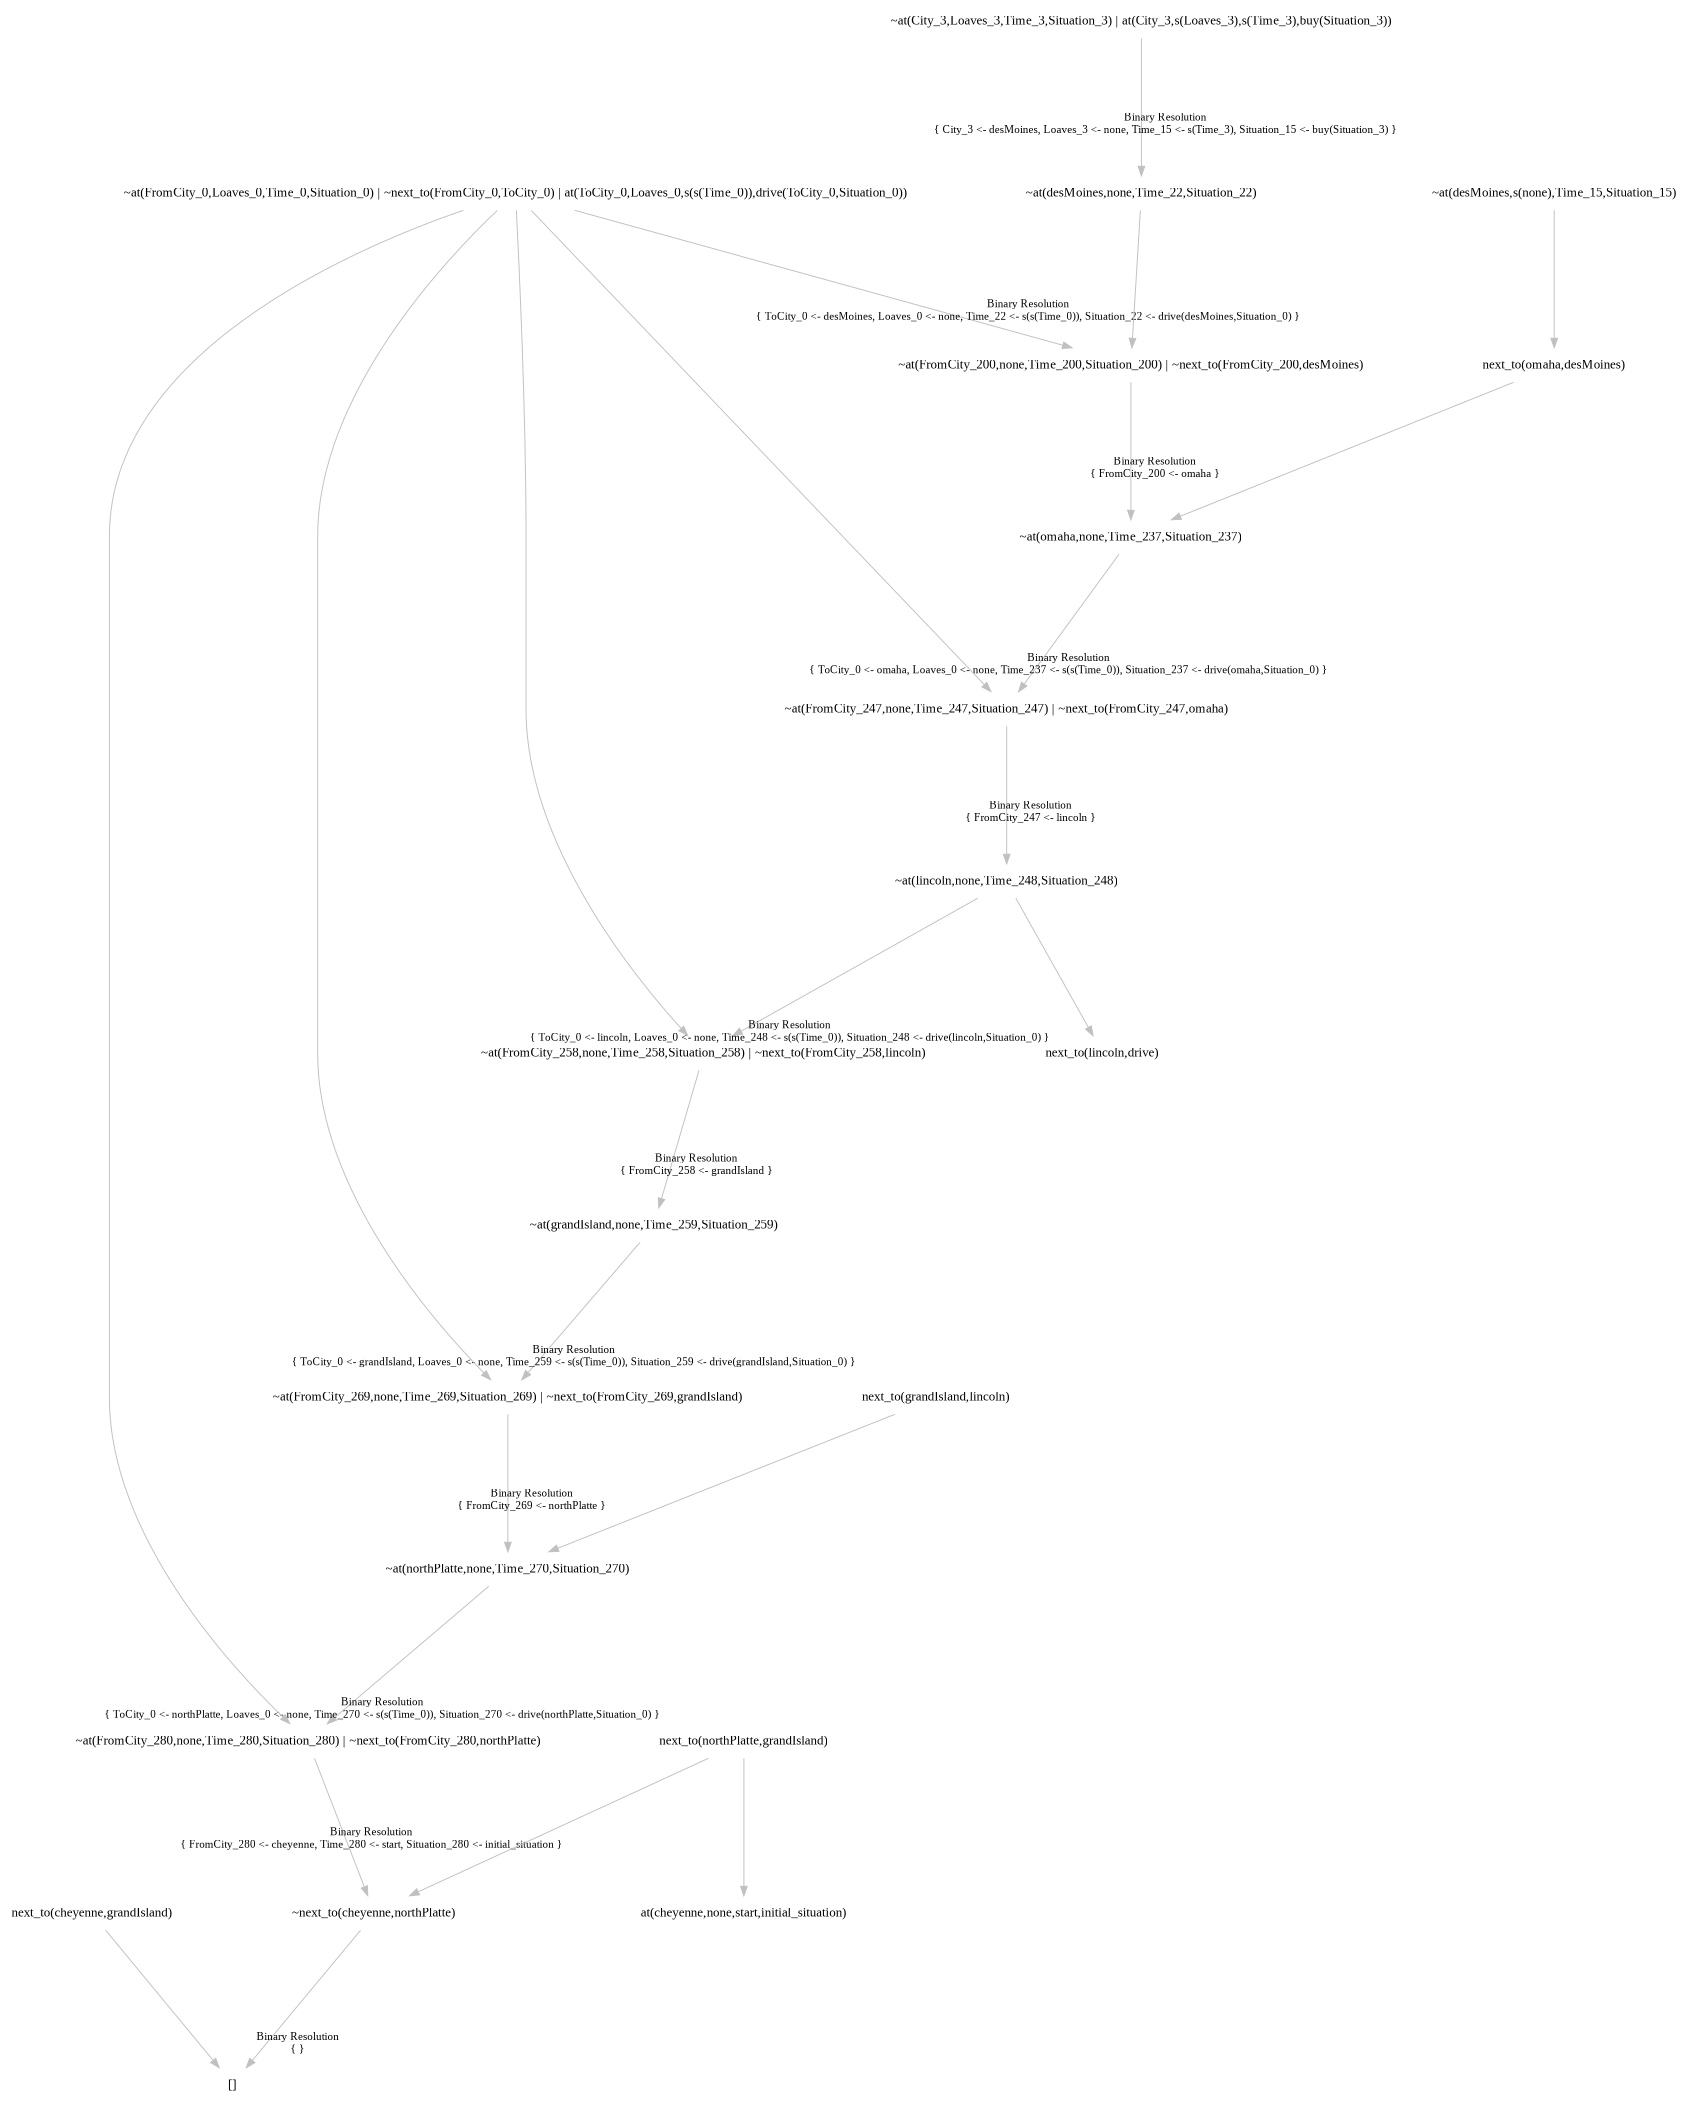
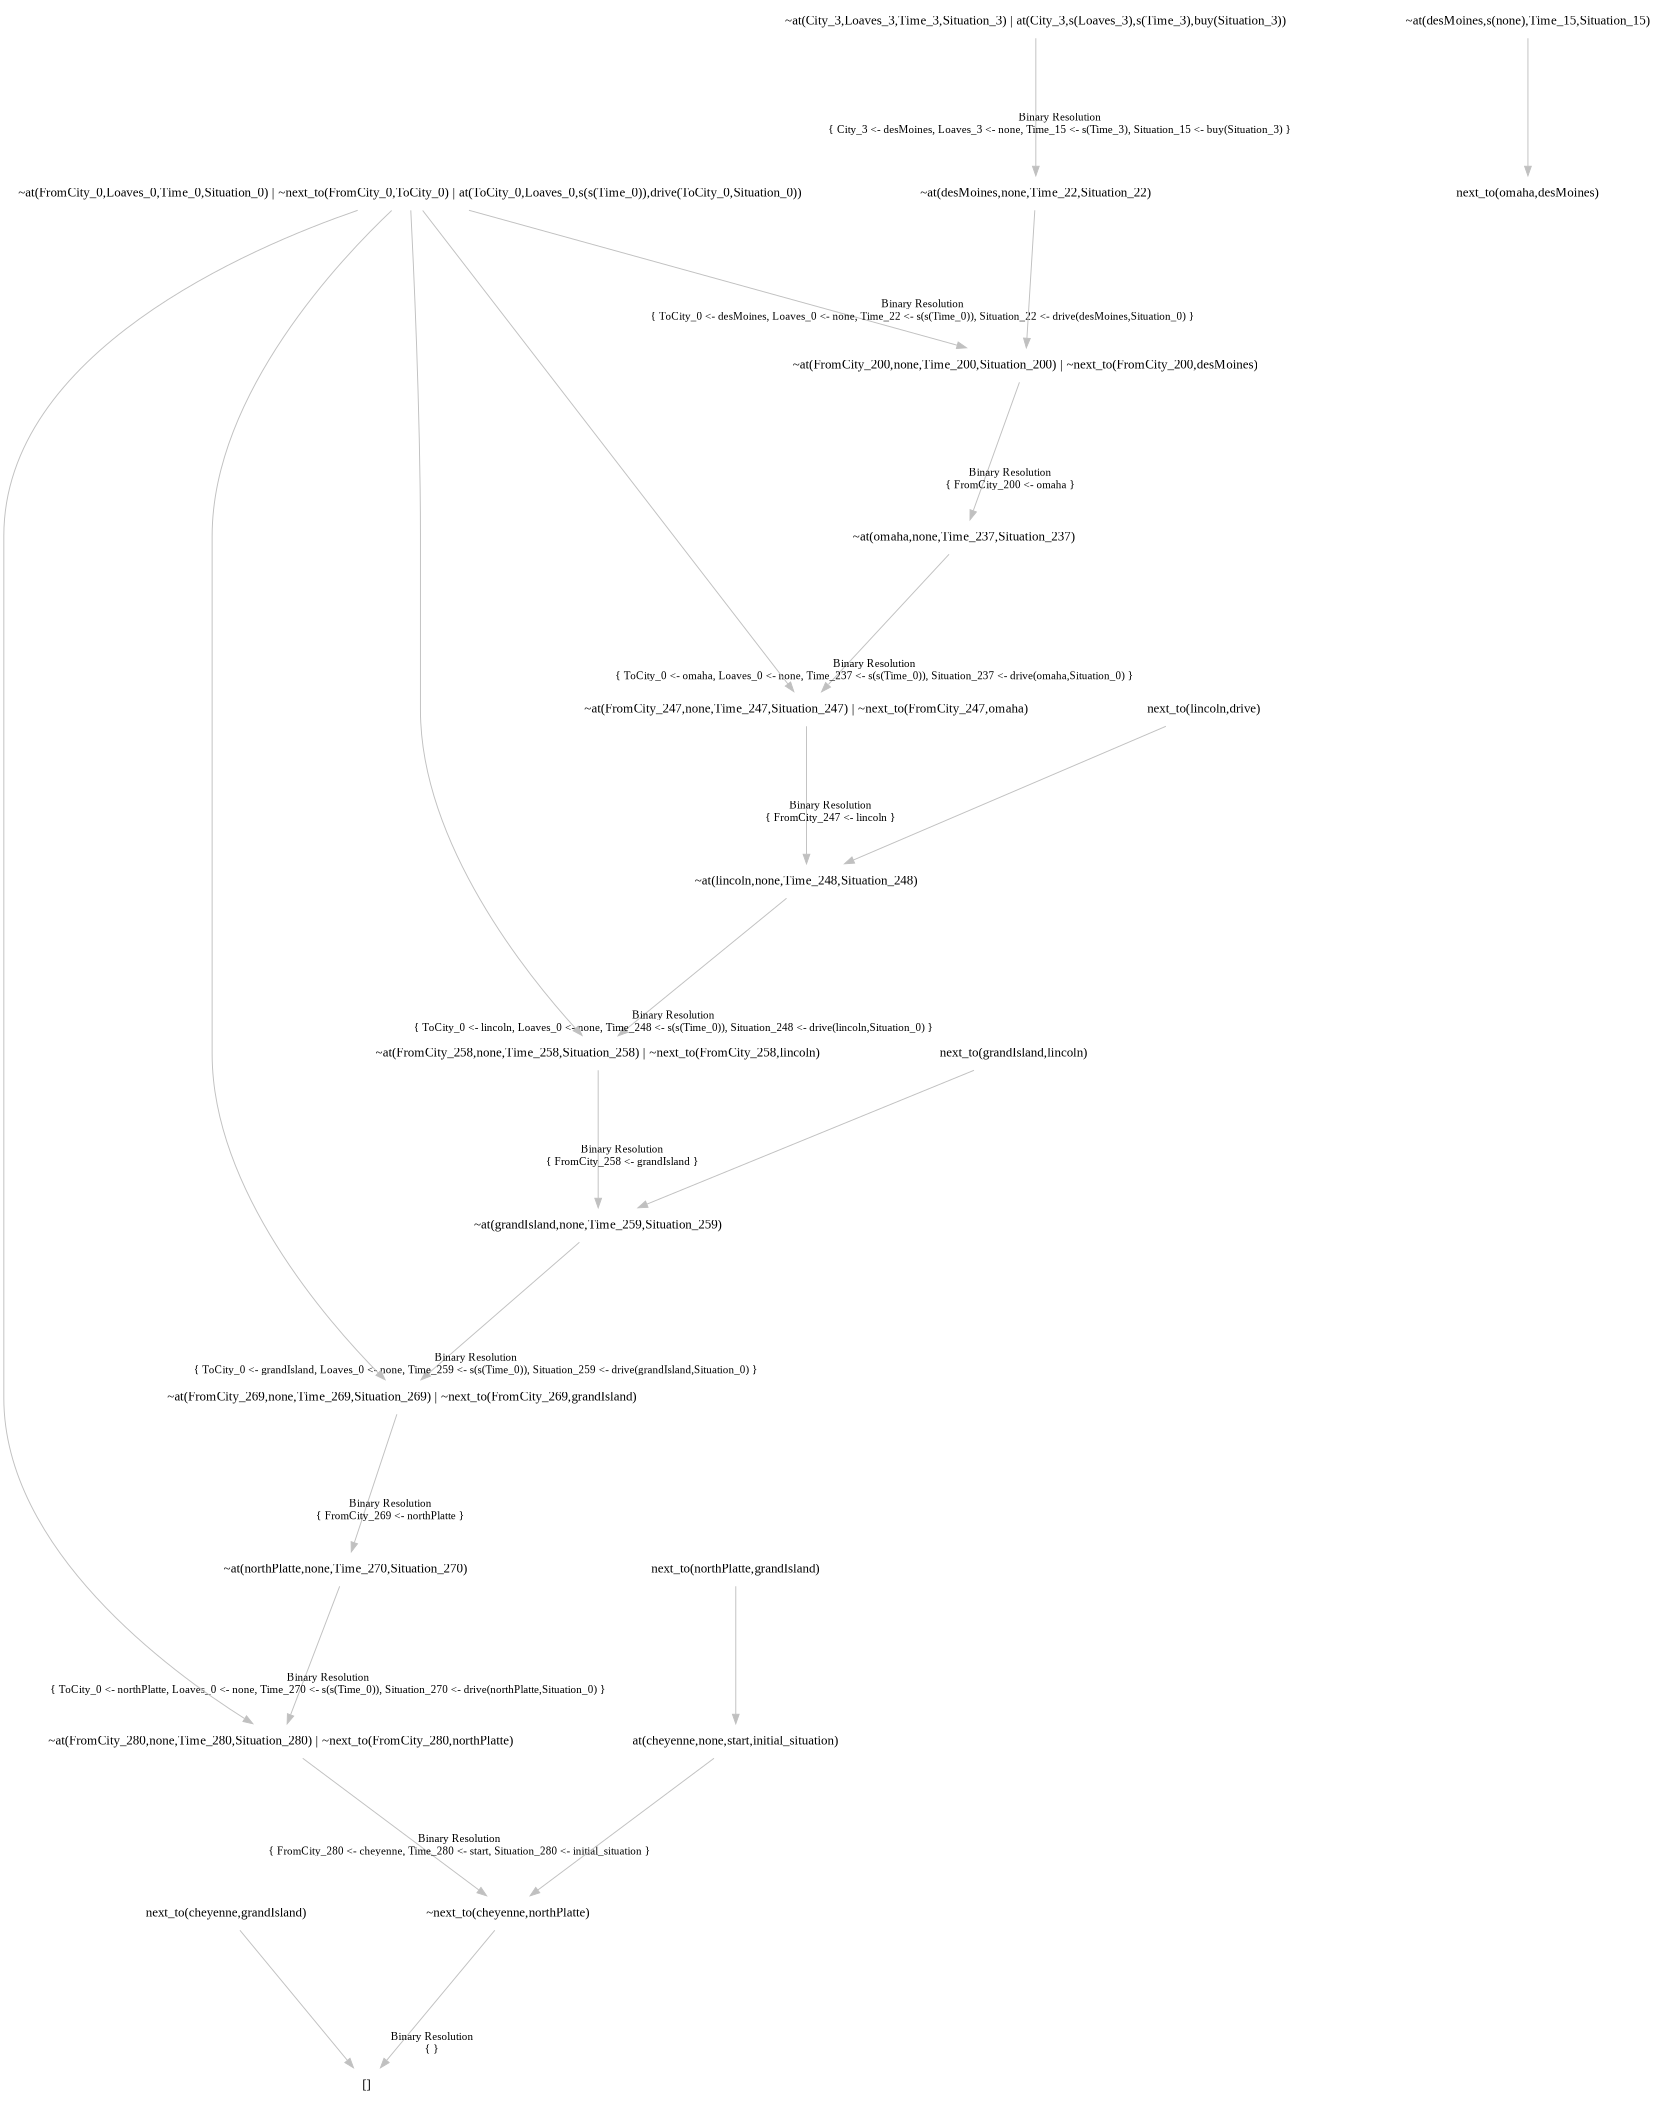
(1347, 449) -> none
(1052, 963) -> (1010, 793)
(726, 1481) -> (810, 1137)
(564, 1825) -> (626, 1824)
